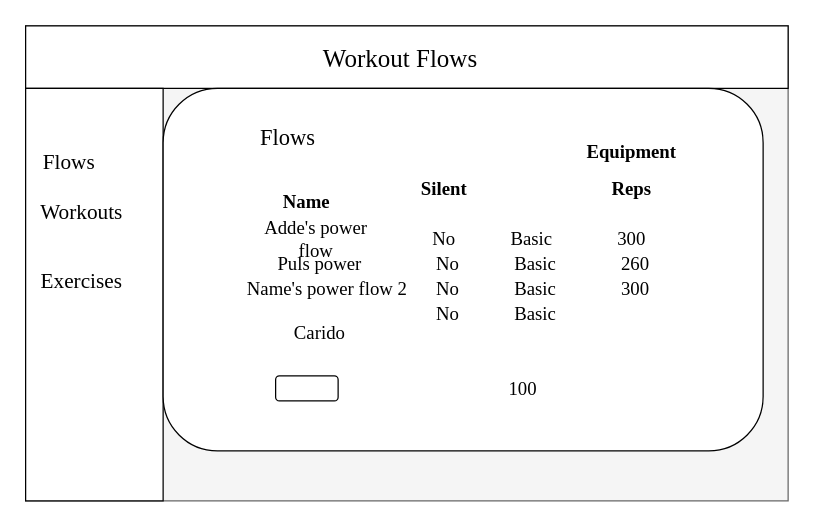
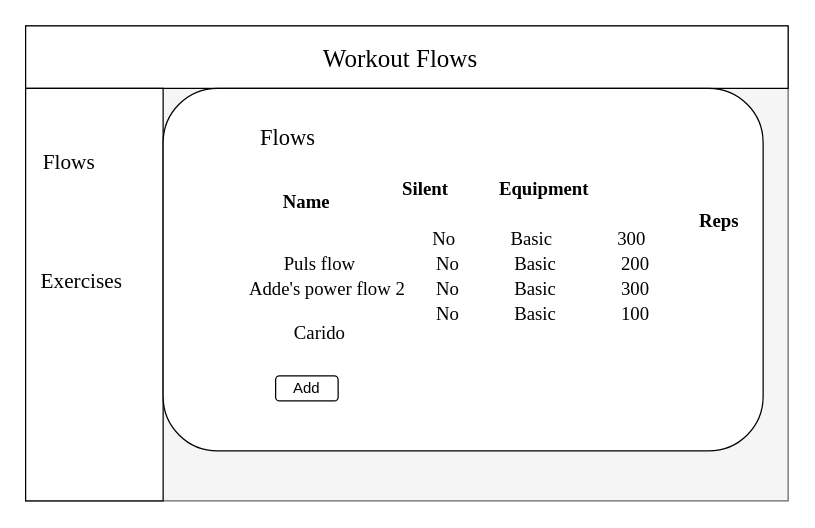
(632, 151) -> (544, 188)
(444, 188) -> (426, 188)
(632, 188) -> (719, 219)
(82, 213) -> none
(316, 238) -> none
(320, 263) -> (320, 263)
(636, 263) -> (636, 263)
(328, 288) -> (328, 288)
none -> (307, 388)
(523, 388) -> (635, 313)
